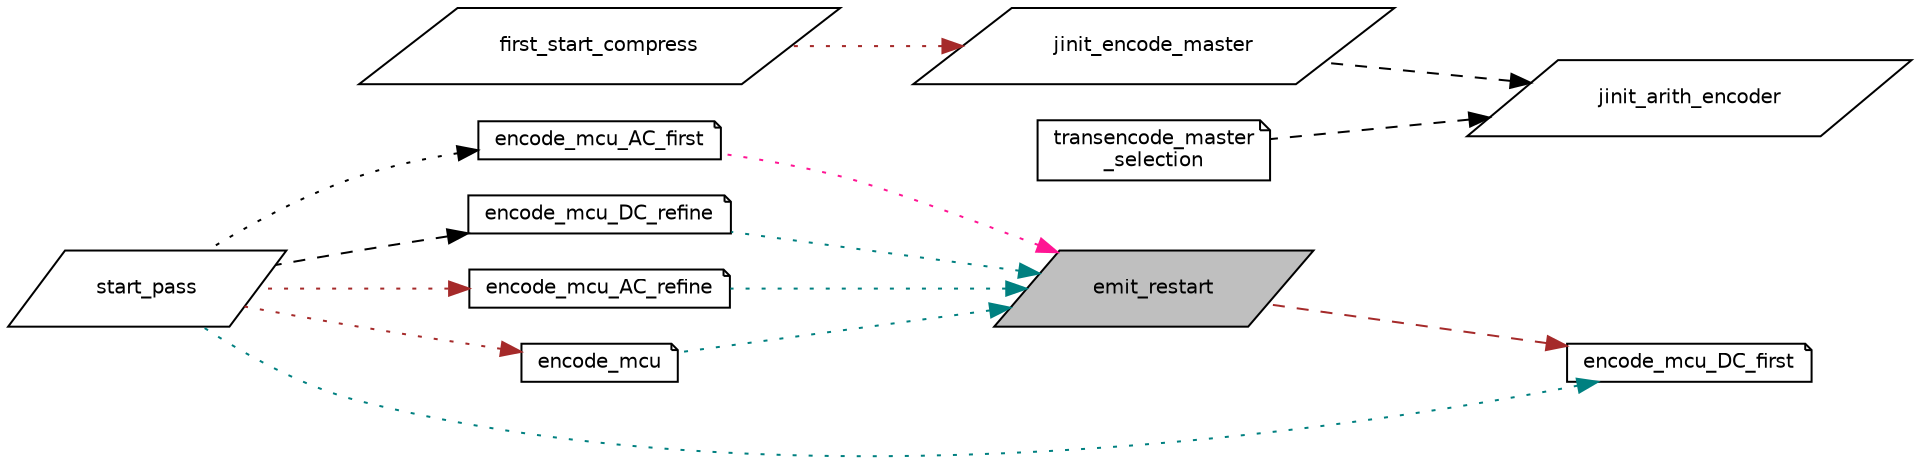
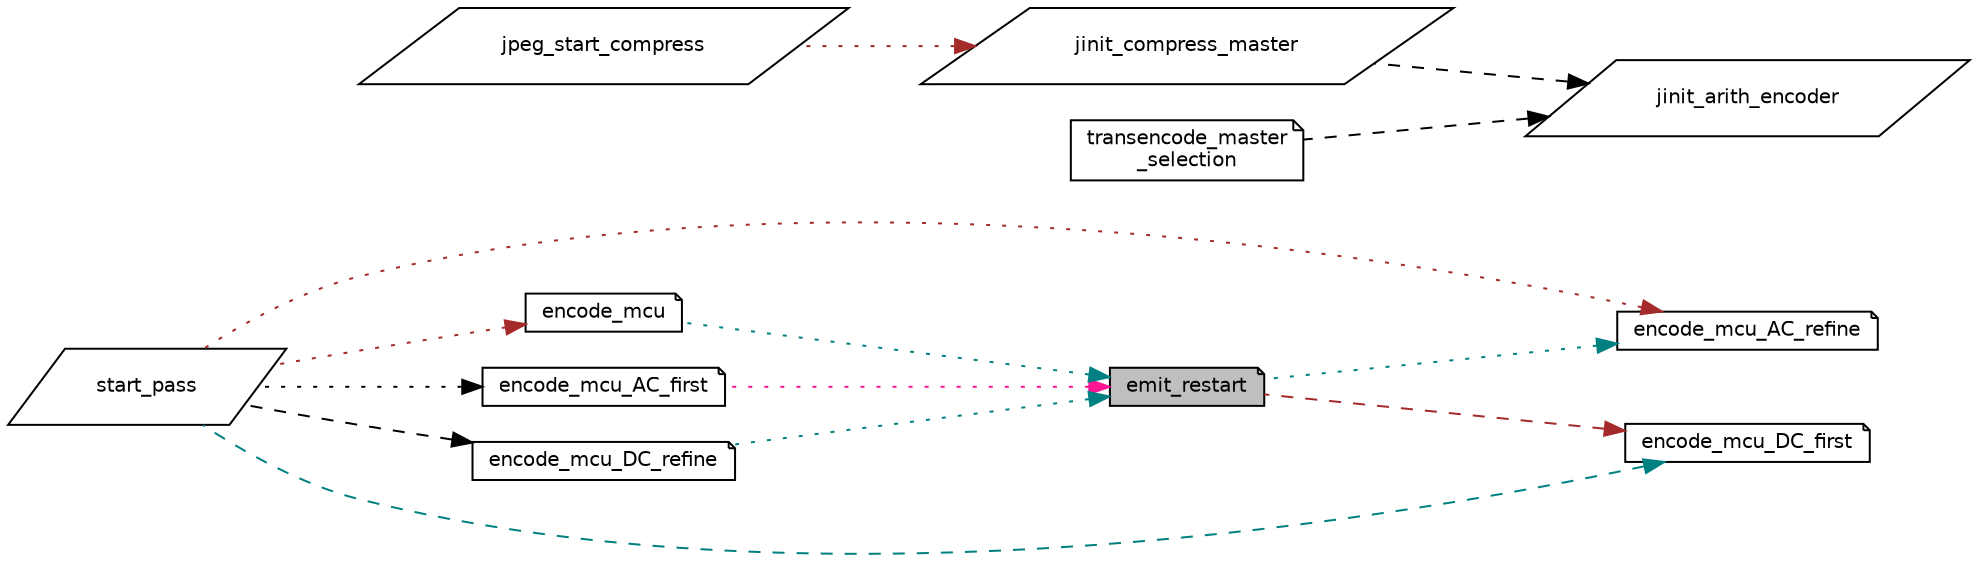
(600, 46) -> (604, 46)
(1154, 46) -> (1187, 46)
(868, 289) -> (1431, 362)
(1154, 289) -> (1187, 387)
(882, 456) -> (916, 553)
